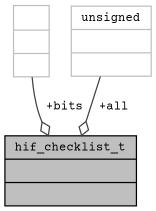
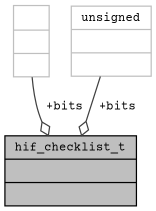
(111, 106) -> (114, 106)
